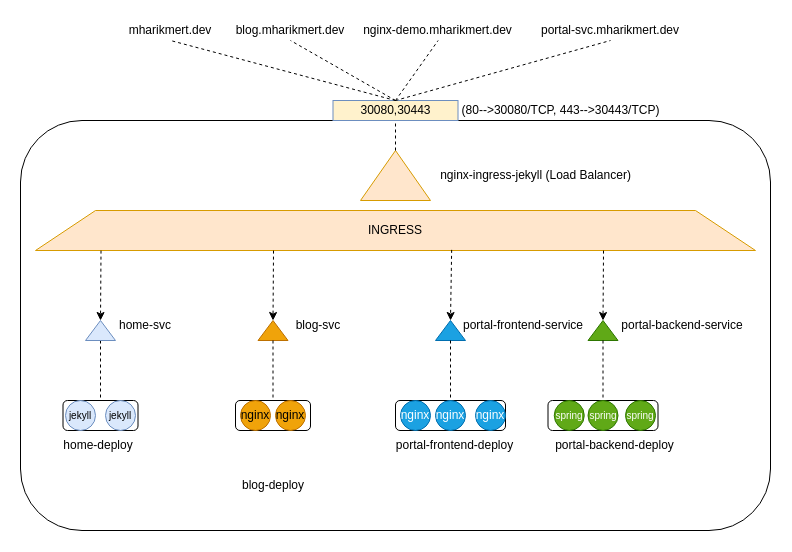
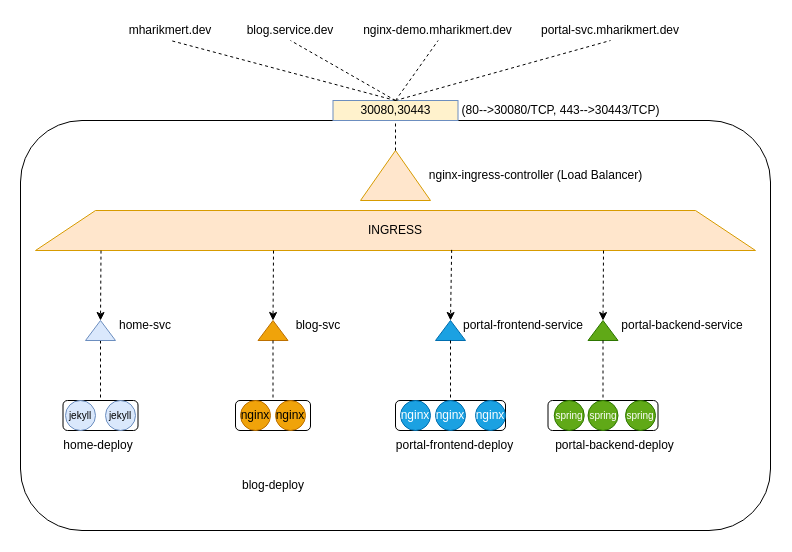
(291, 31) -> (291, 31)
(536, 176) -> (536, 176)
